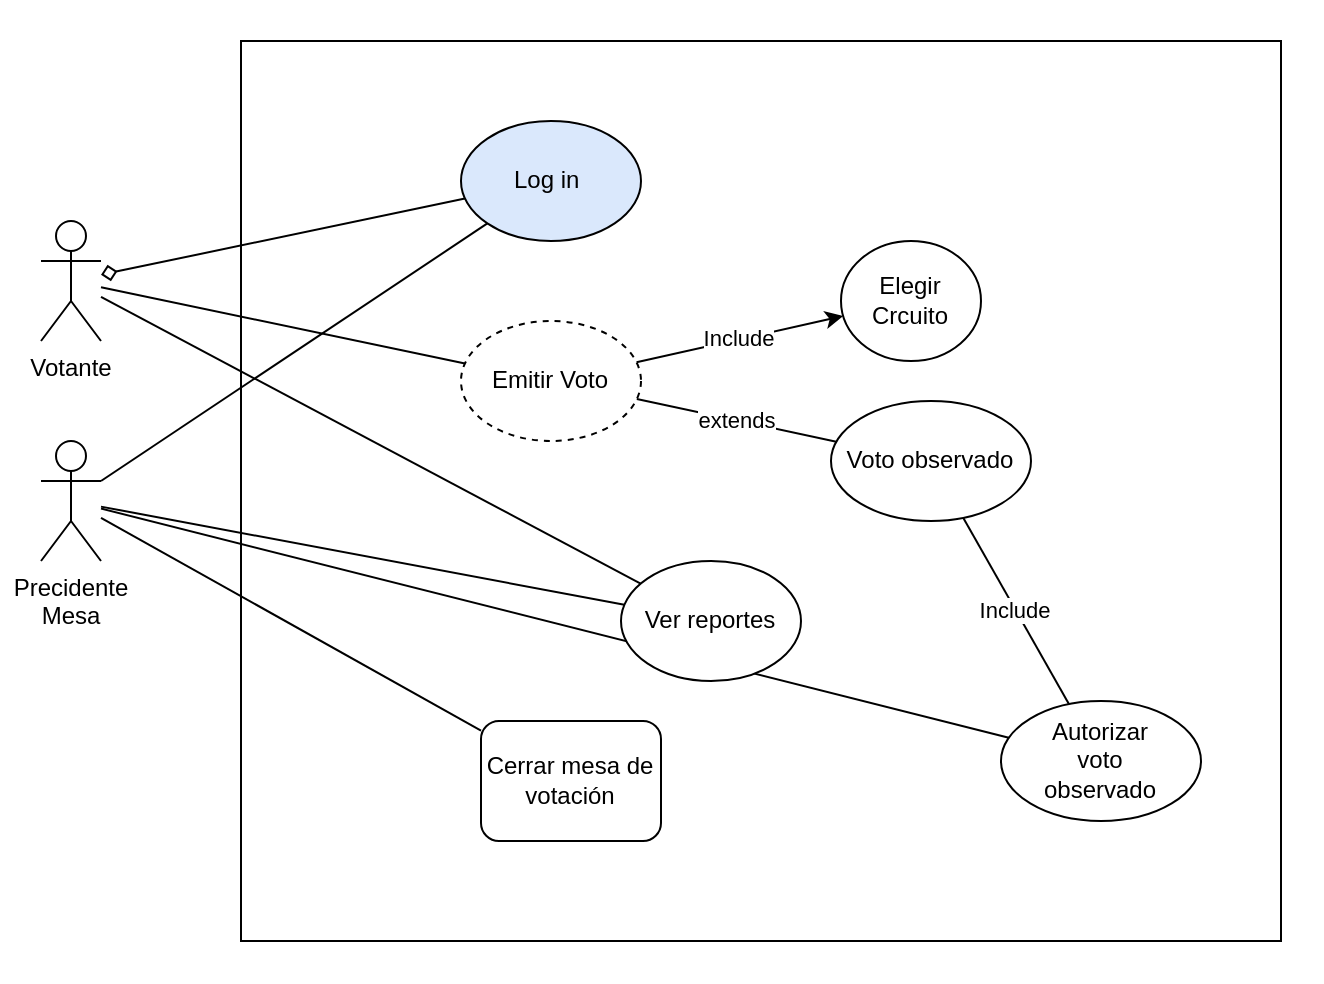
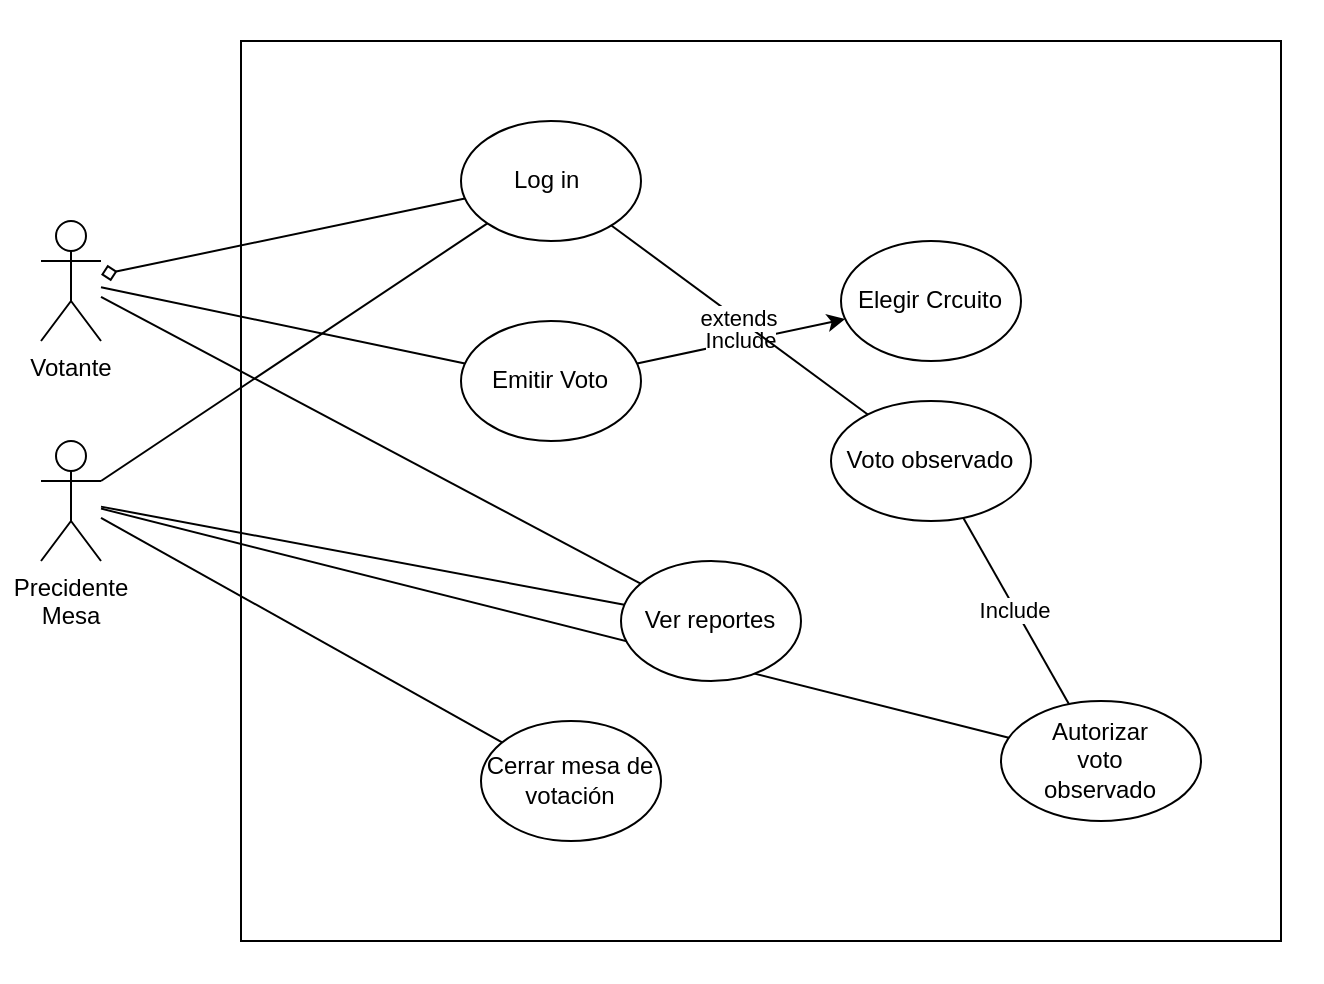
(551, 181) -> (551, 181)
(911, 301) -> (931, 301)
(551, 381) -> (551, 381)
(737, 420) -> (684, 279)
(571, 781) -> (571, 781)
